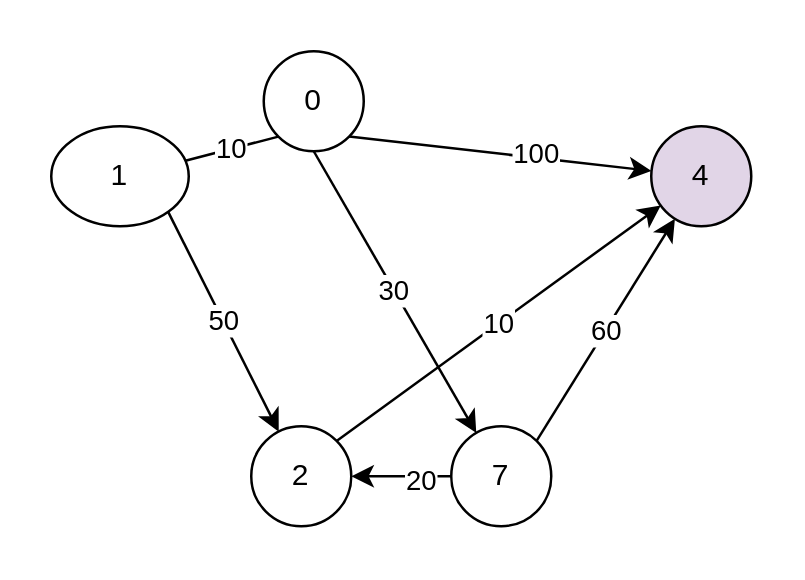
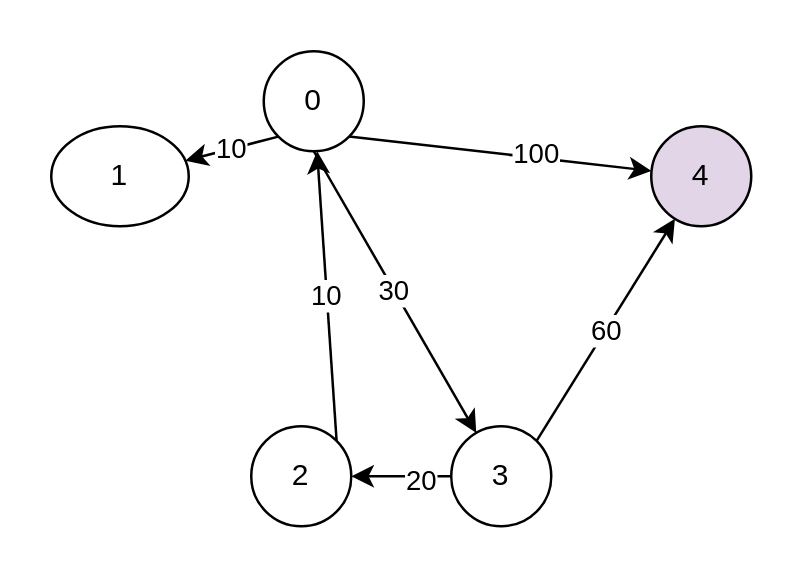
(196, 158) -> (203, 156)
(545, 290) -> (327, 304)
(220, 315) -> none
(501, 476) -> (501, 476)
